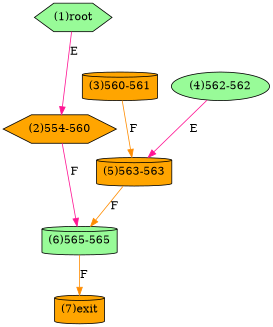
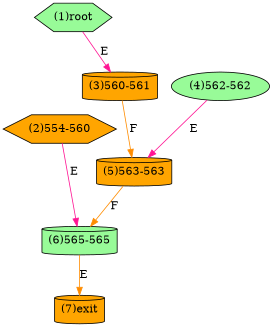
(67, 69) -> (94, 49)
(74, 172) -> (74, 172)
(84, 275) -> (84, 275)
